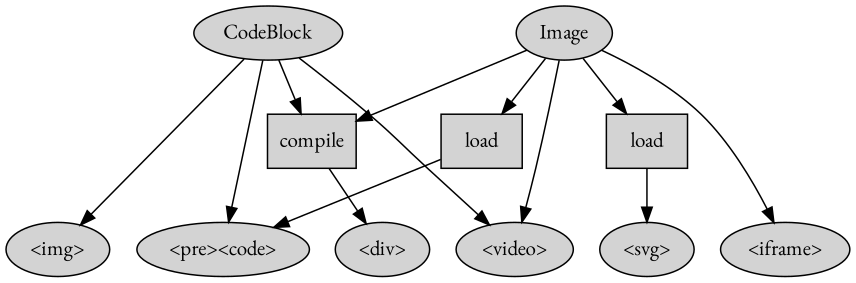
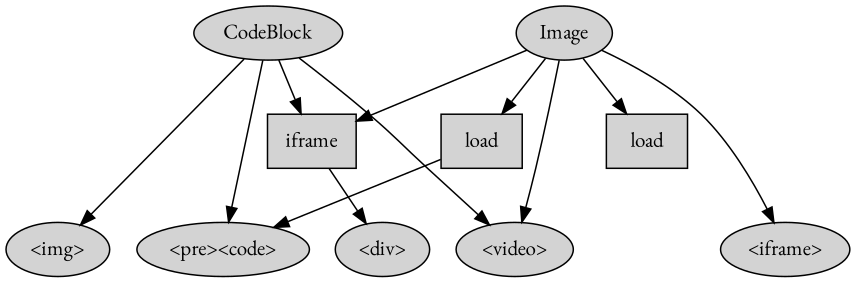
(312, 141) -> (312, 141)
(647, 249) -> none
